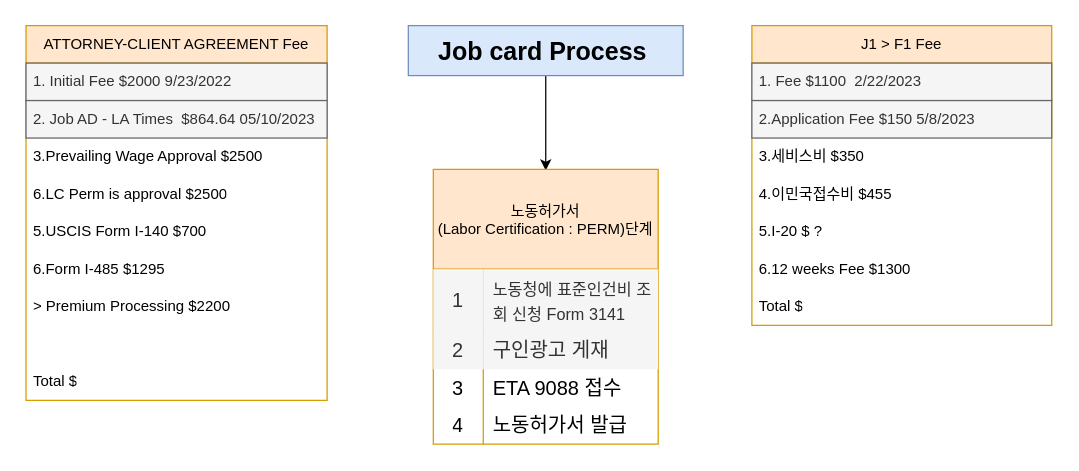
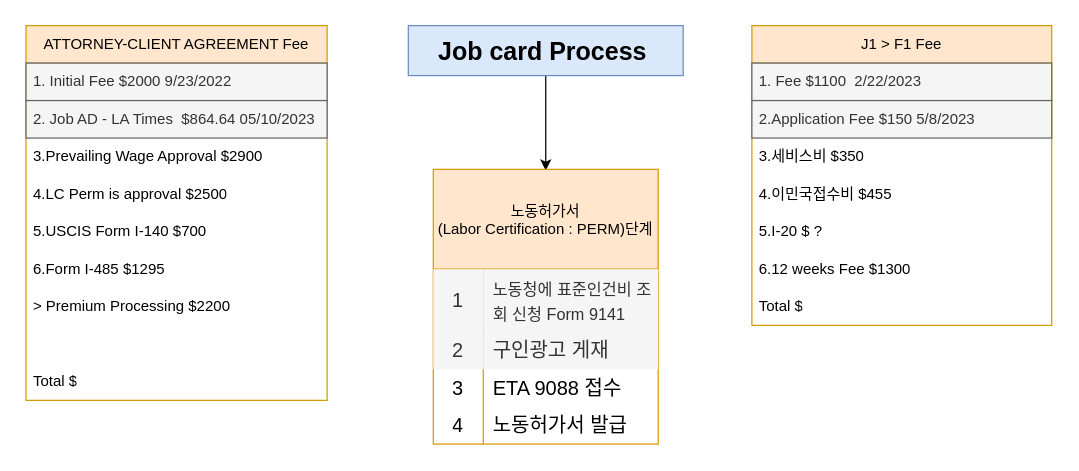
(152, 157) -> (152, 157)
(133, 194) -> (133, 194)
(576, 301) -> (576, 301)
